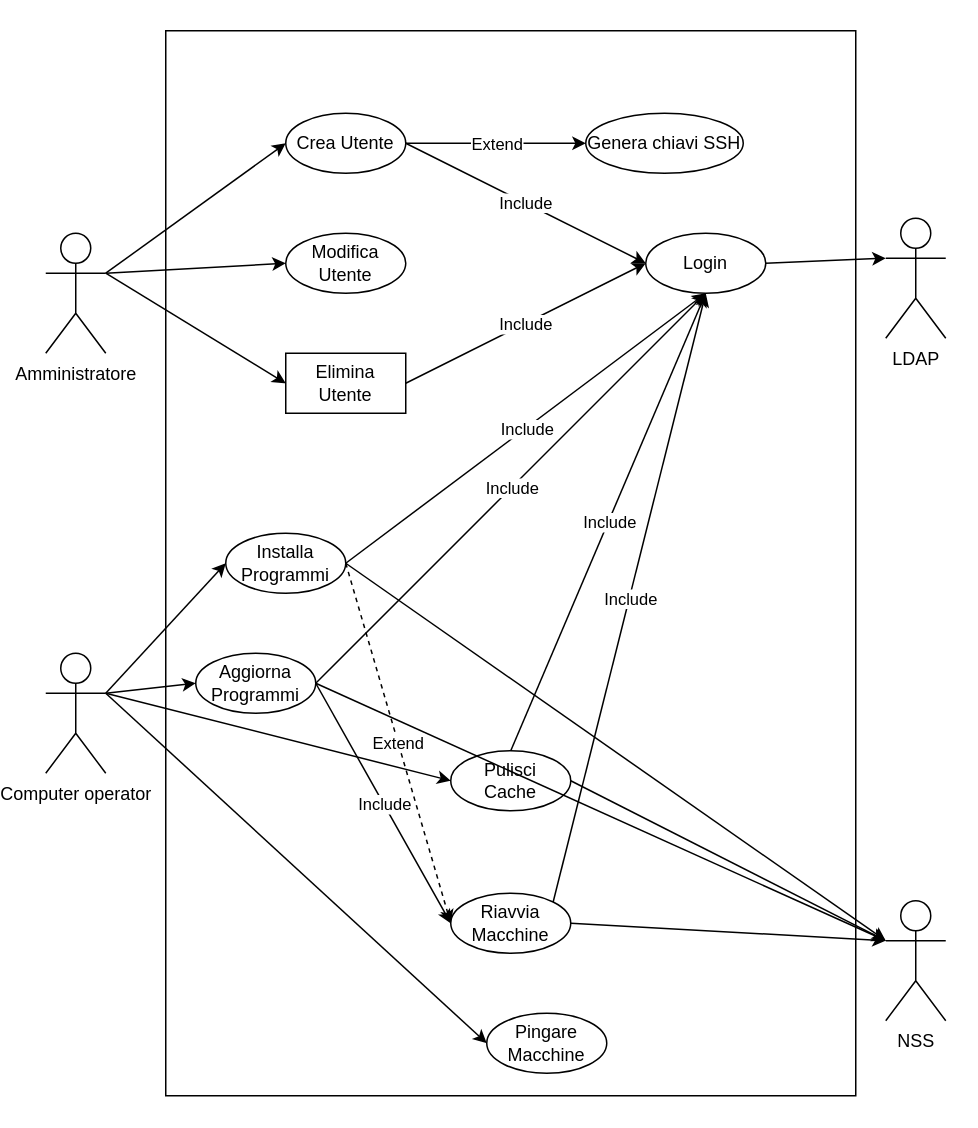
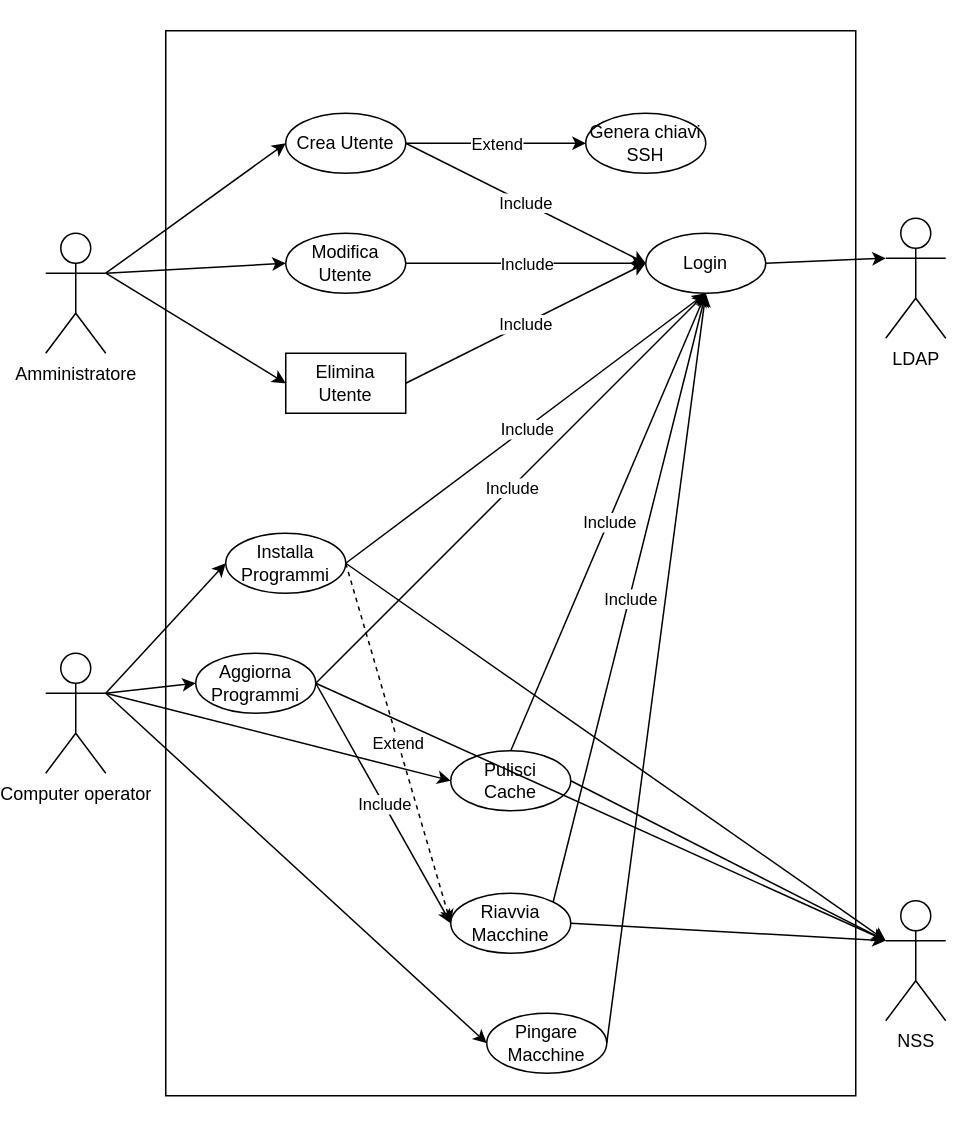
(665, 143) -> (646, 143)
none -> (519, 263)
none -> (656, 673)
